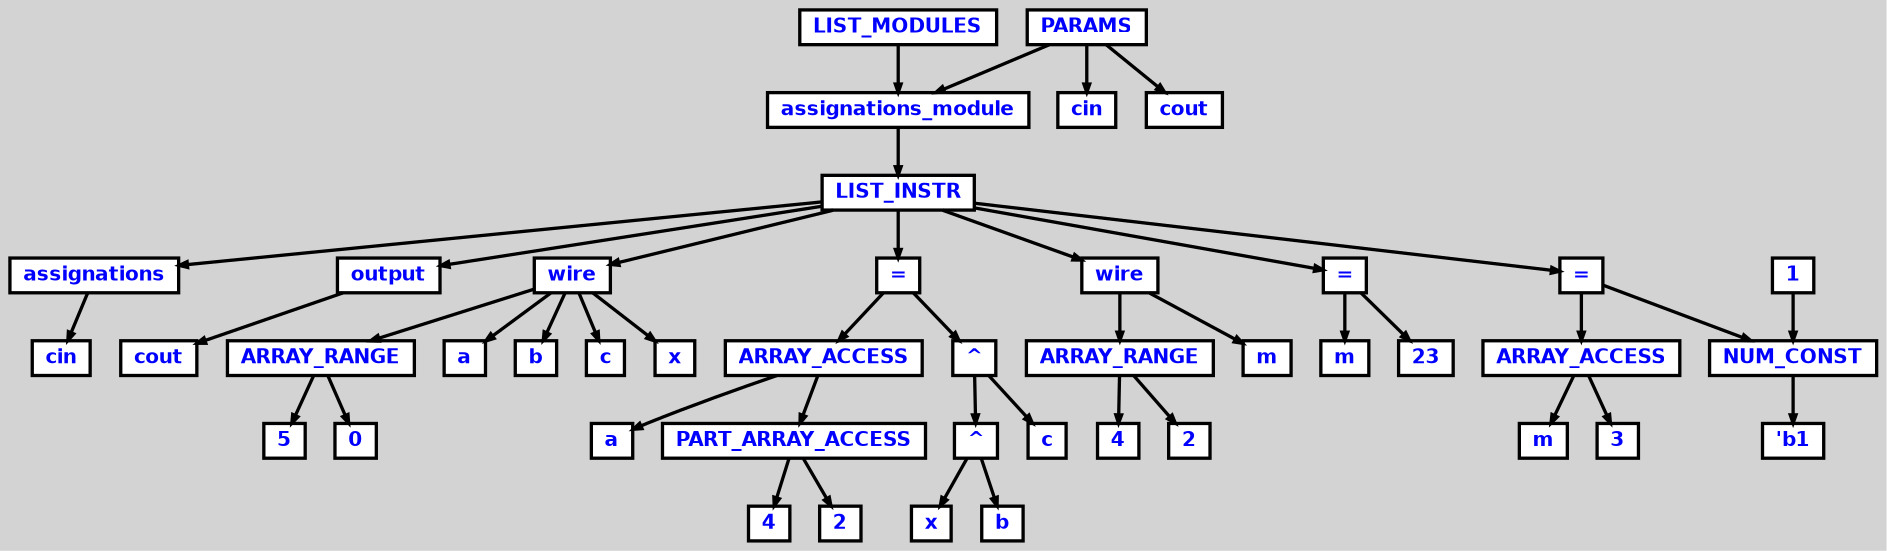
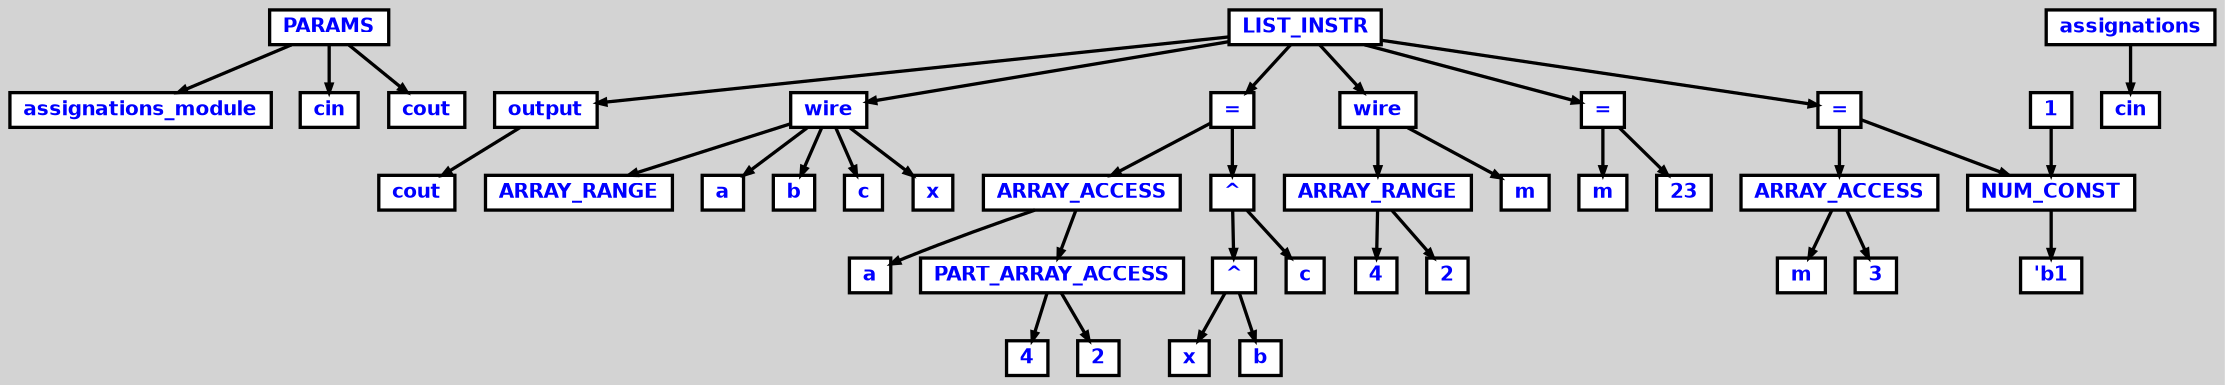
(898, 27) -> none
(898, 147) -> none
(505, 233) -> none
(285, 441) -> none
(356, 441) -> none
